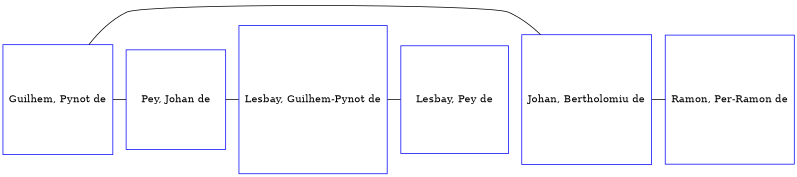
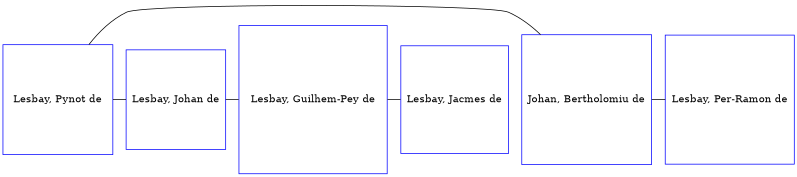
(58, 100) -> (58, 100)
(176, 100) -> (176, 100)
(313, 100) -> (313, 100)
(455, 100) -> (455, 100)
(730, 100) -> (730, 100)
